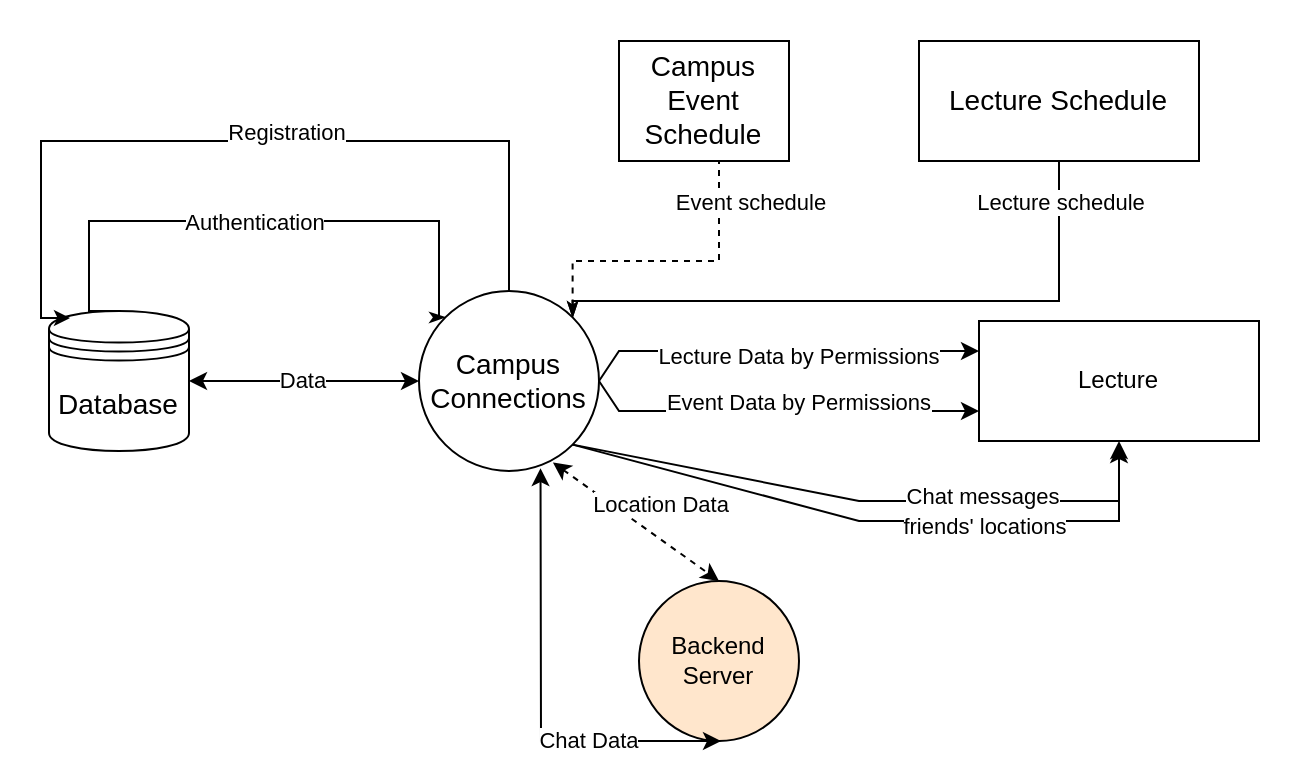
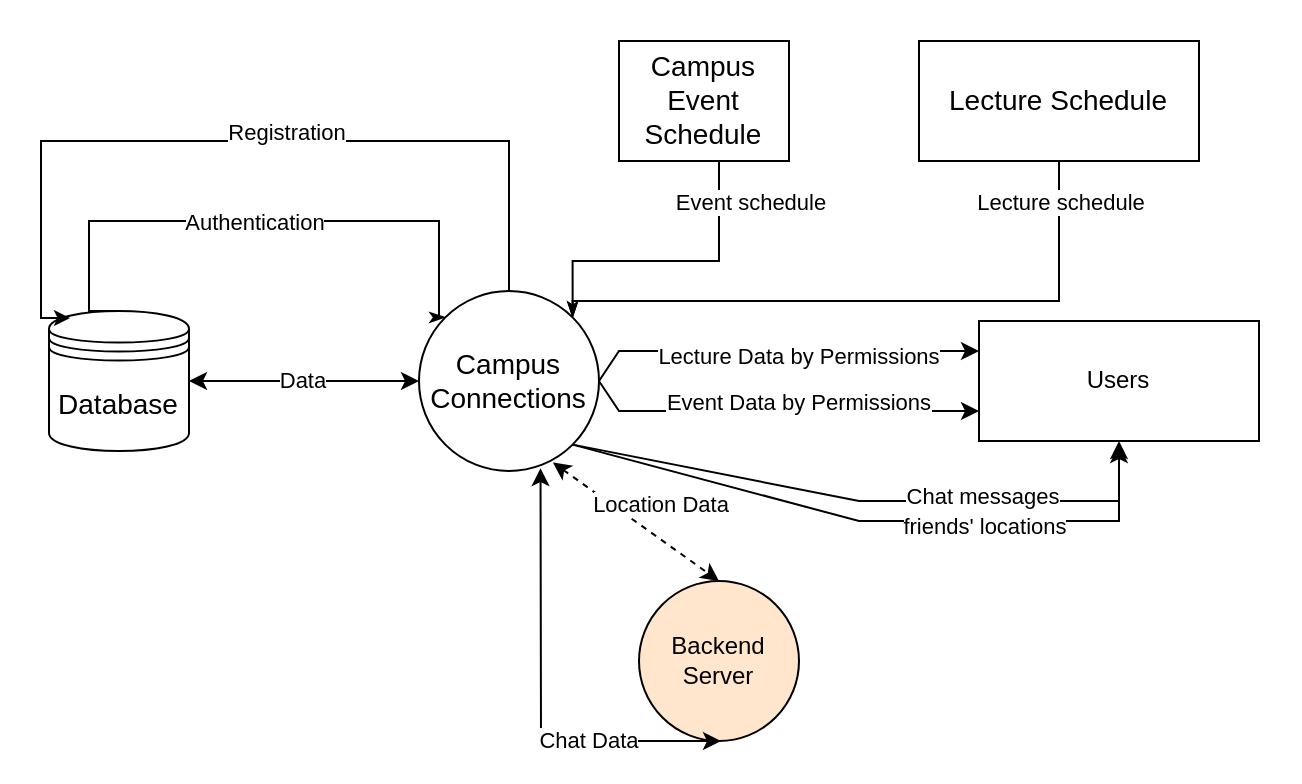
(652, 261) -> (652, 261)
(1119, 381) -> (1119, 381)
